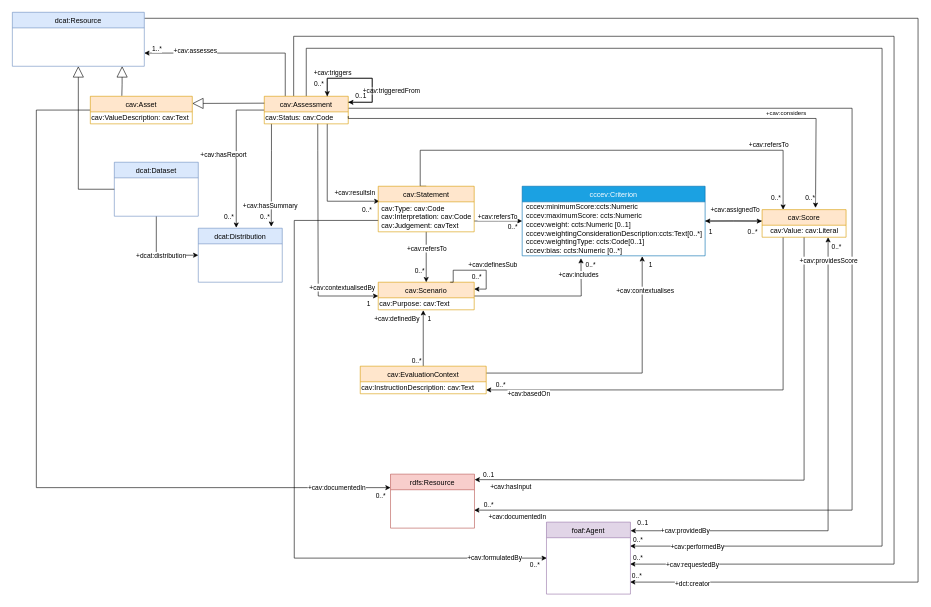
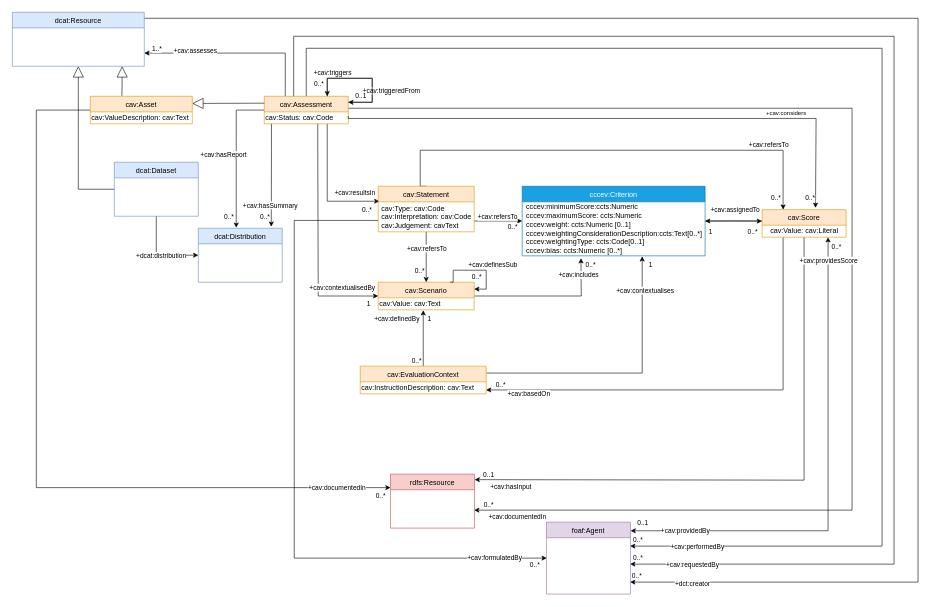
(418, 304) -> (413, 304)
